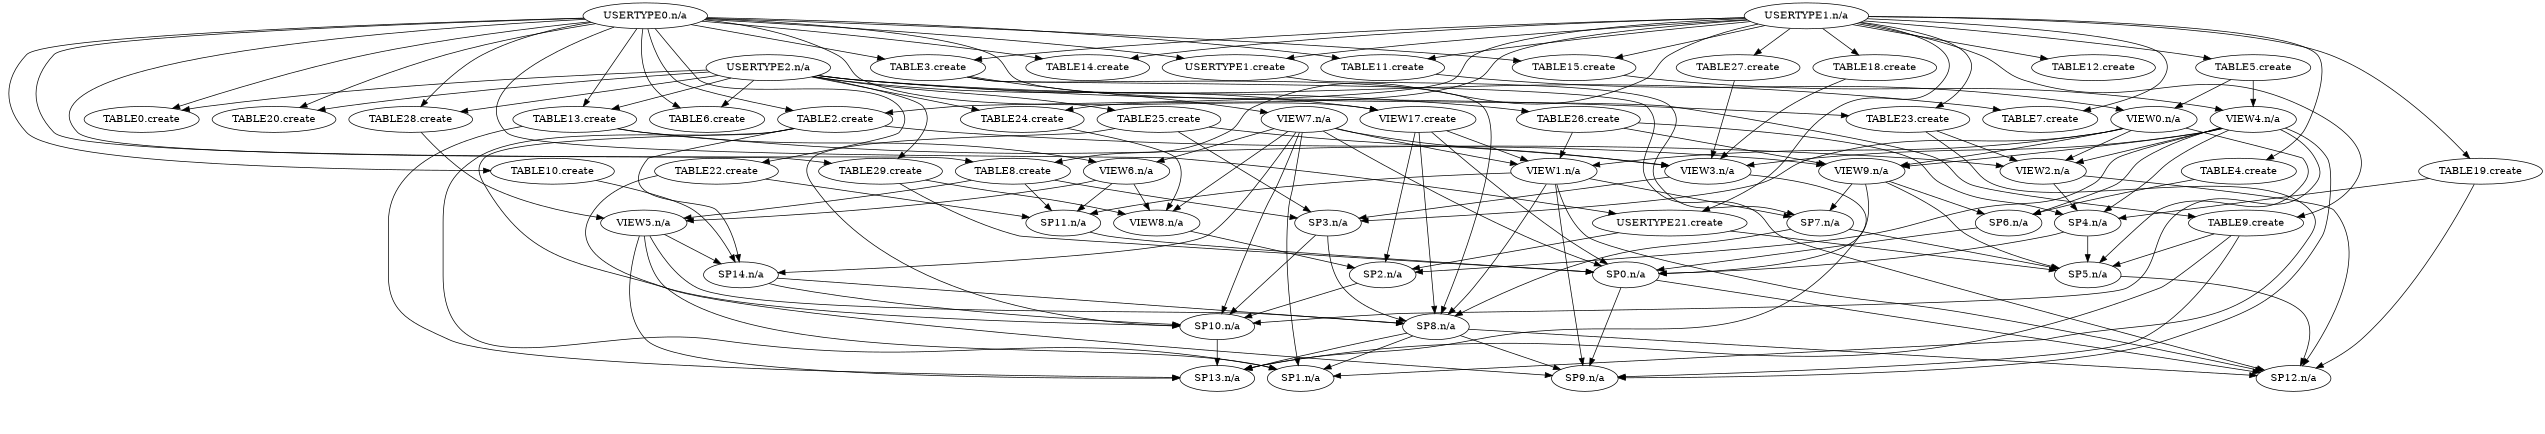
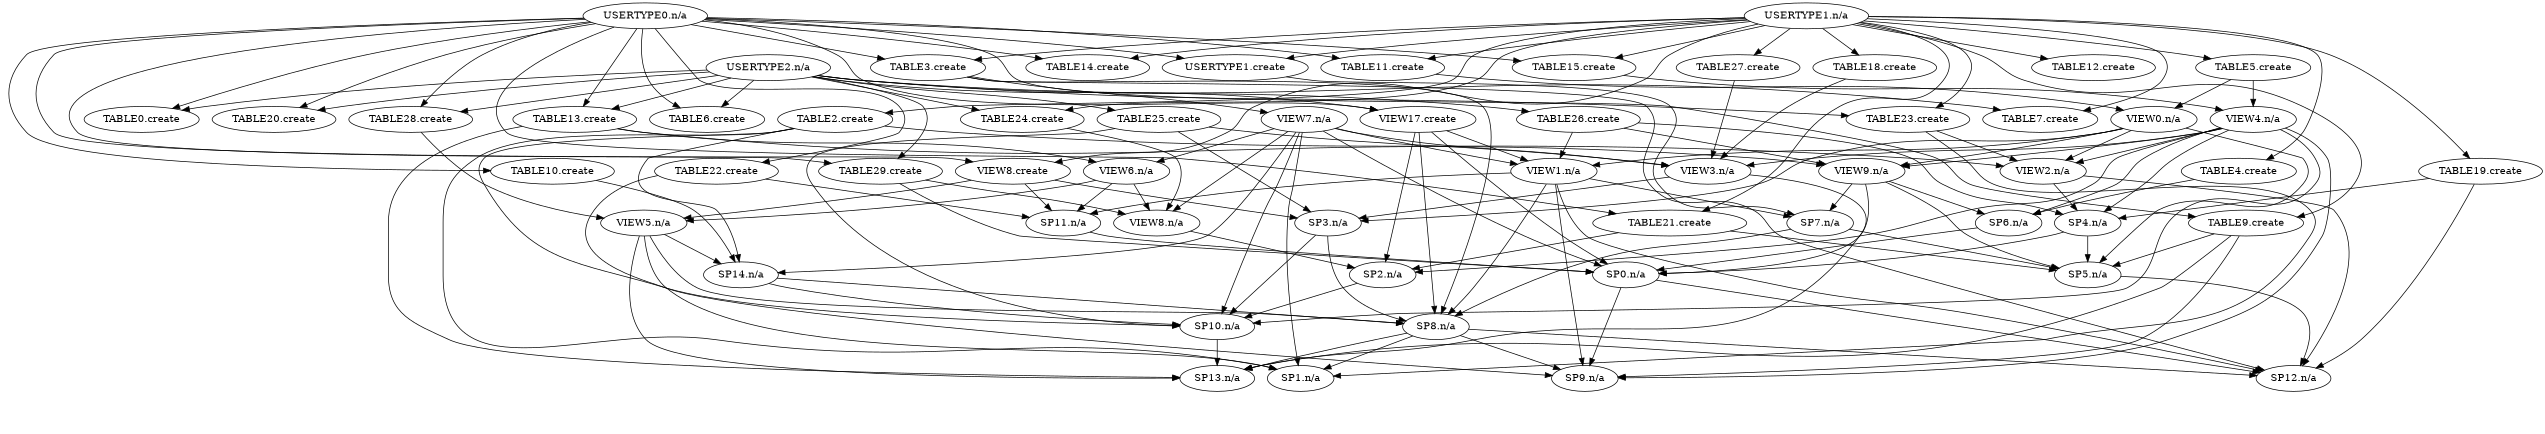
(706, 91) -> none
(1013, 171) -> (1013, 171)
(1670, 223) -> (1670, 223)
